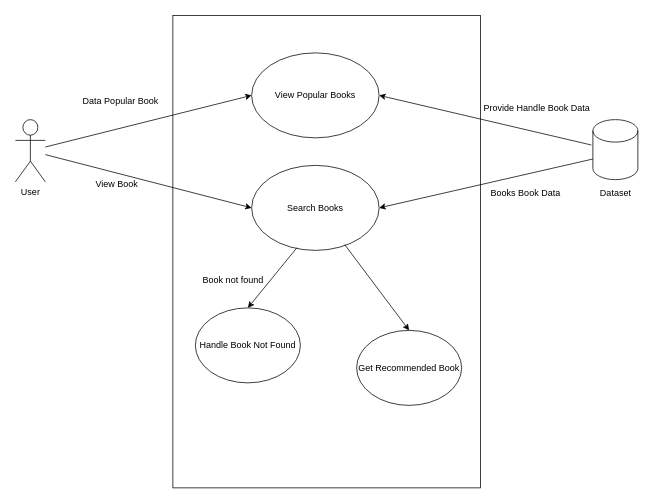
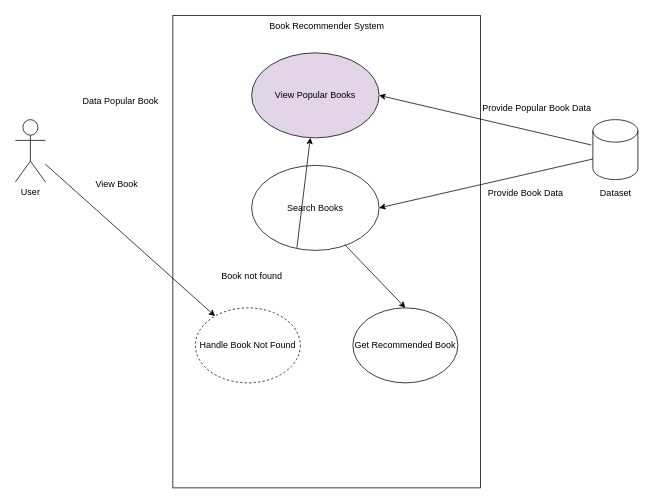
none -> (327, 27)
(315, 95) -> (315, 95)
(537, 108) -> (537, 108)
(146, 122) -> (128, 239)
(146, 181) -> none
(526, 193) -> (526, 193)
(274, 276) -> (303, 195)
(233, 280) -> (252, 276)
(248, 345) -> (248, 345)
(409, 368) -> (405, 345)
